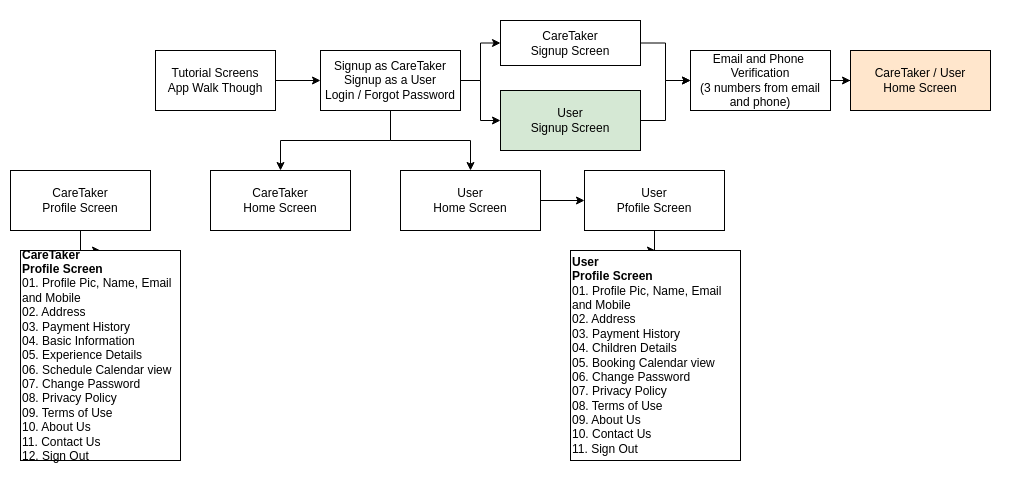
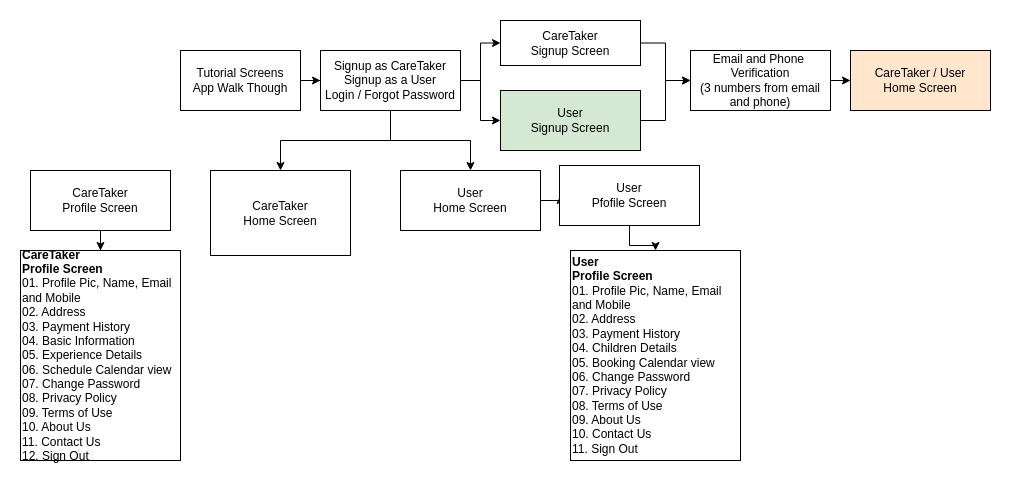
(216, 81) -> (241, 81)
(81, 201) -> (101, 201)
(281, 201) -> (281, 213)
(655, 201) -> (630, 196)
